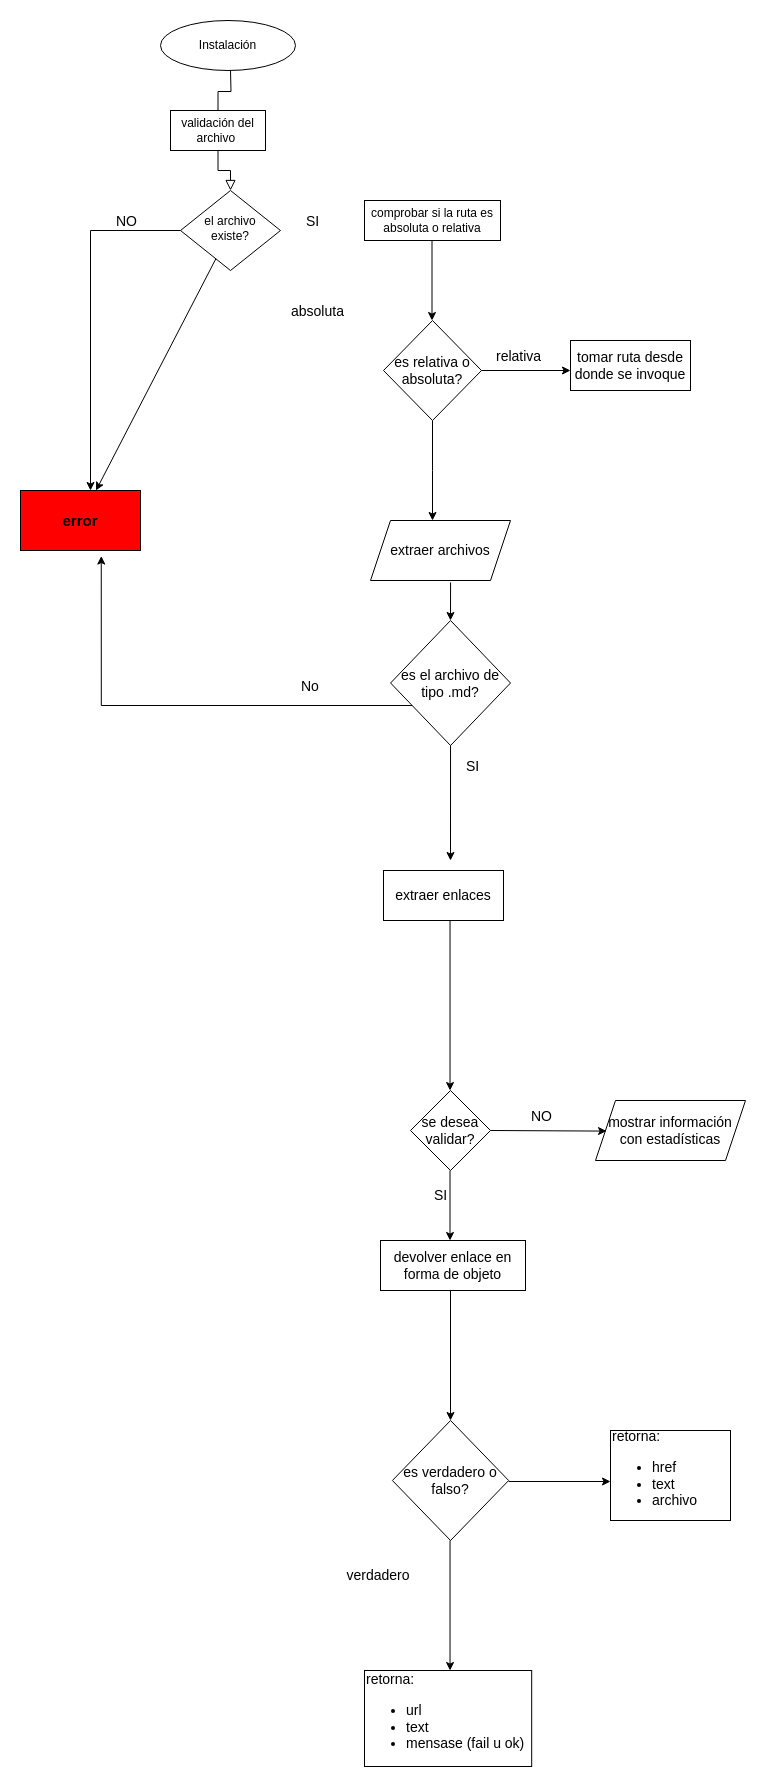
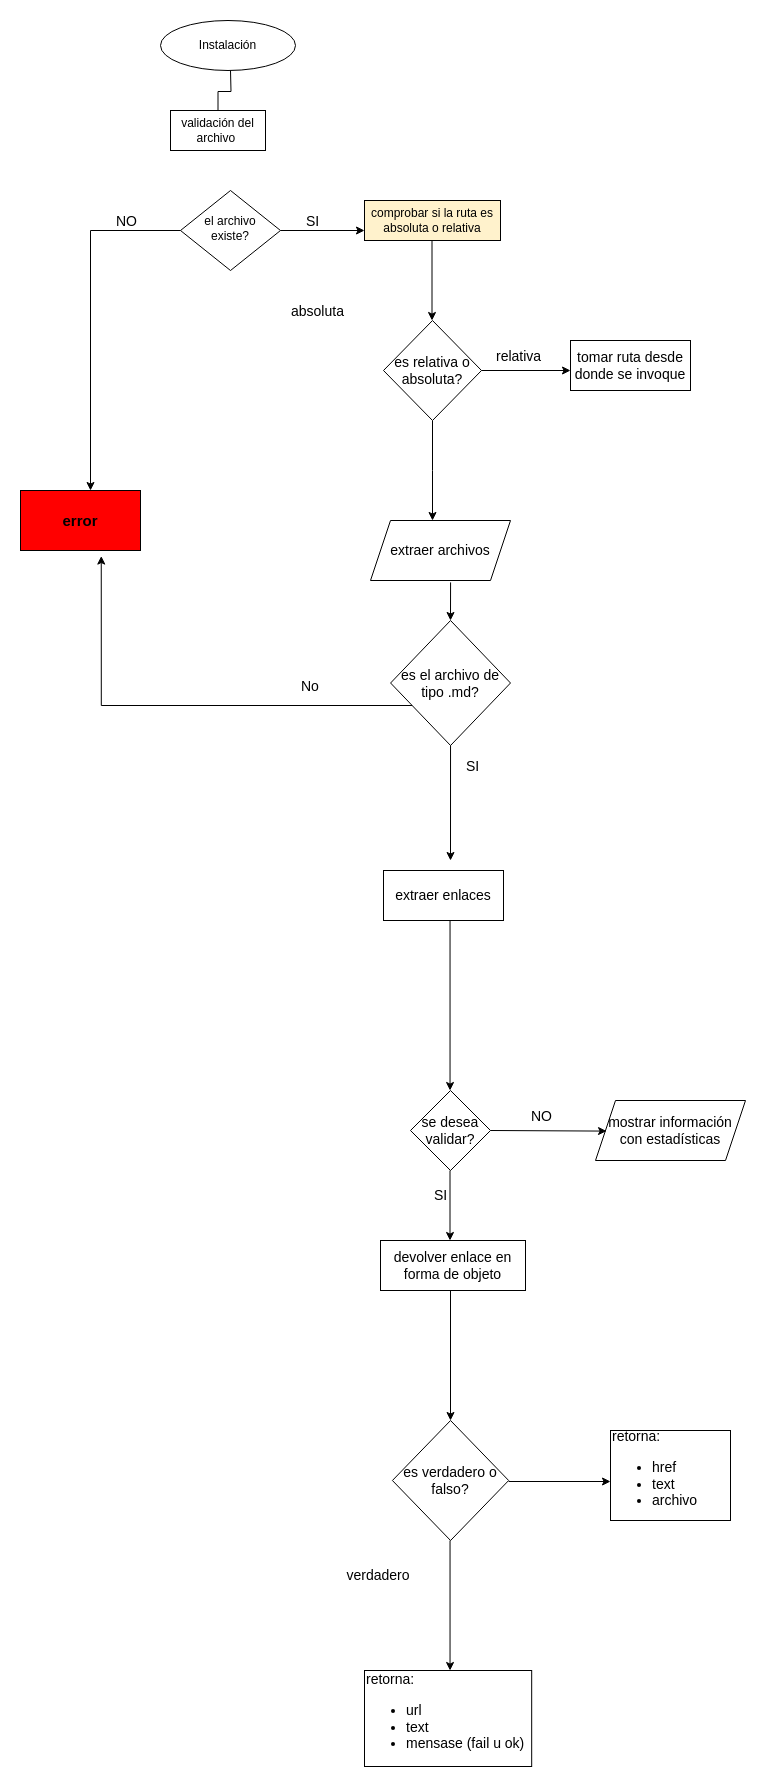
(218, 171) -> none
(433, 221) -> (433, 221)
(157, 372) -> (319, 231)
